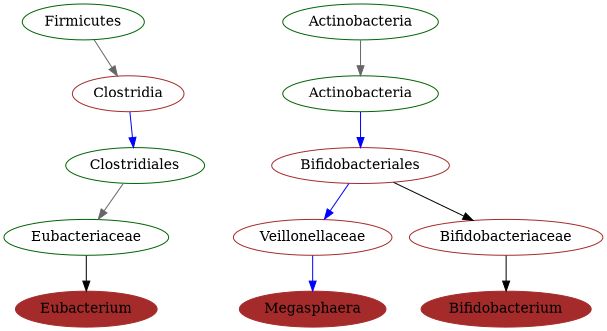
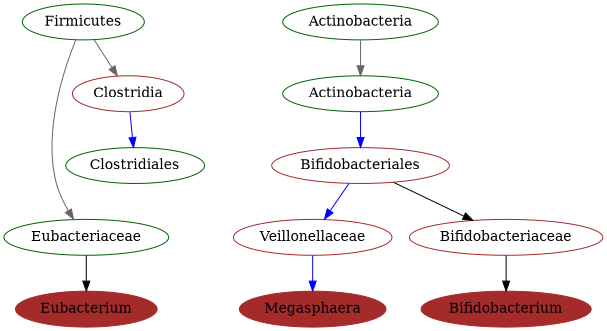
(114, 197) -> (53, 125)
